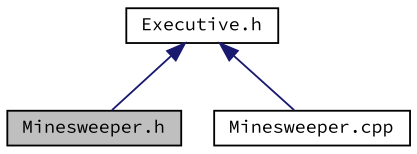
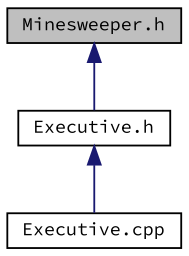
(142, 83) -> (94, 86)
(312, 128) -> (94, 231)
